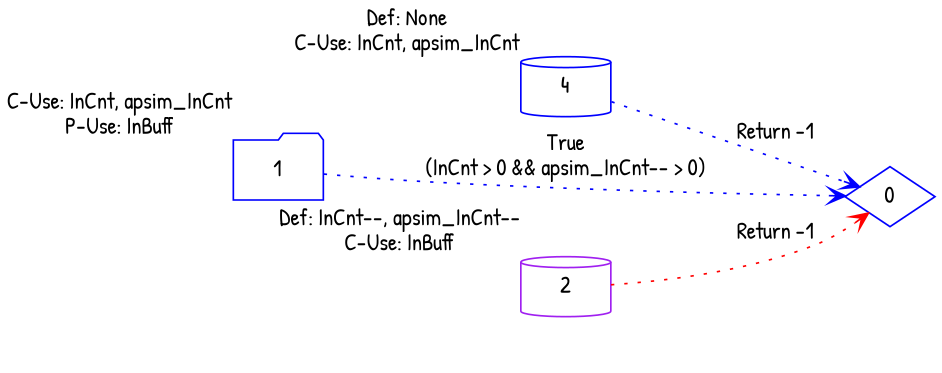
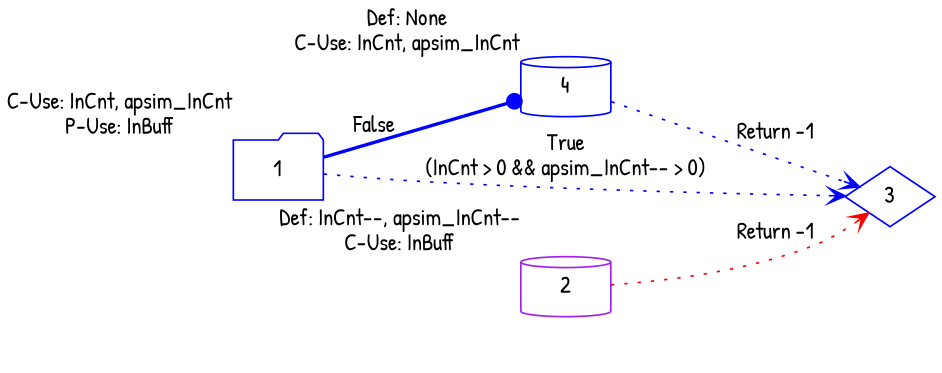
none -> (416, 130)
(890, 197) -> (890, 197)
